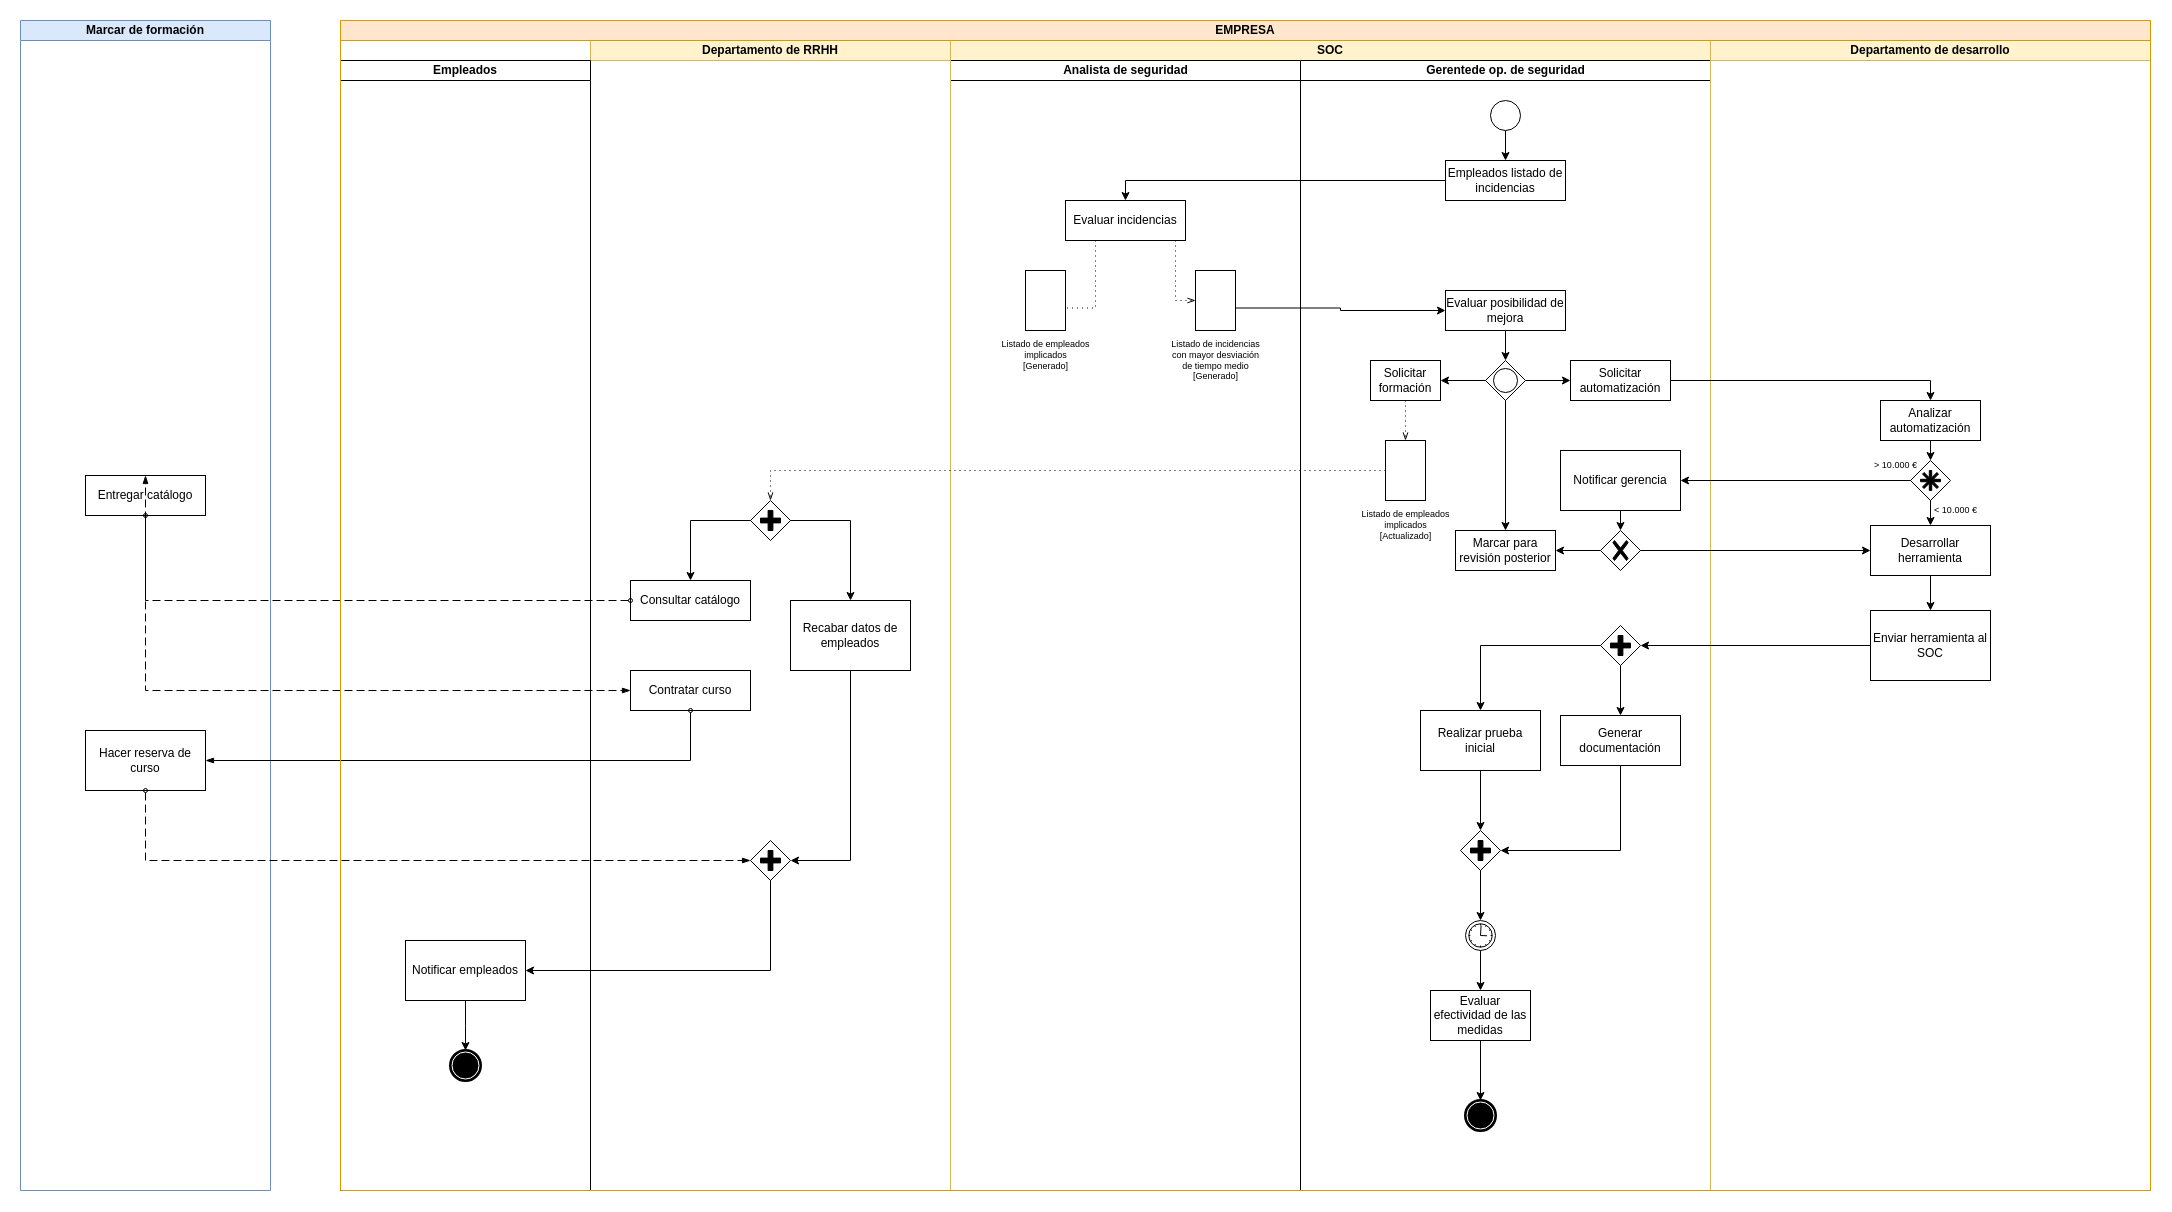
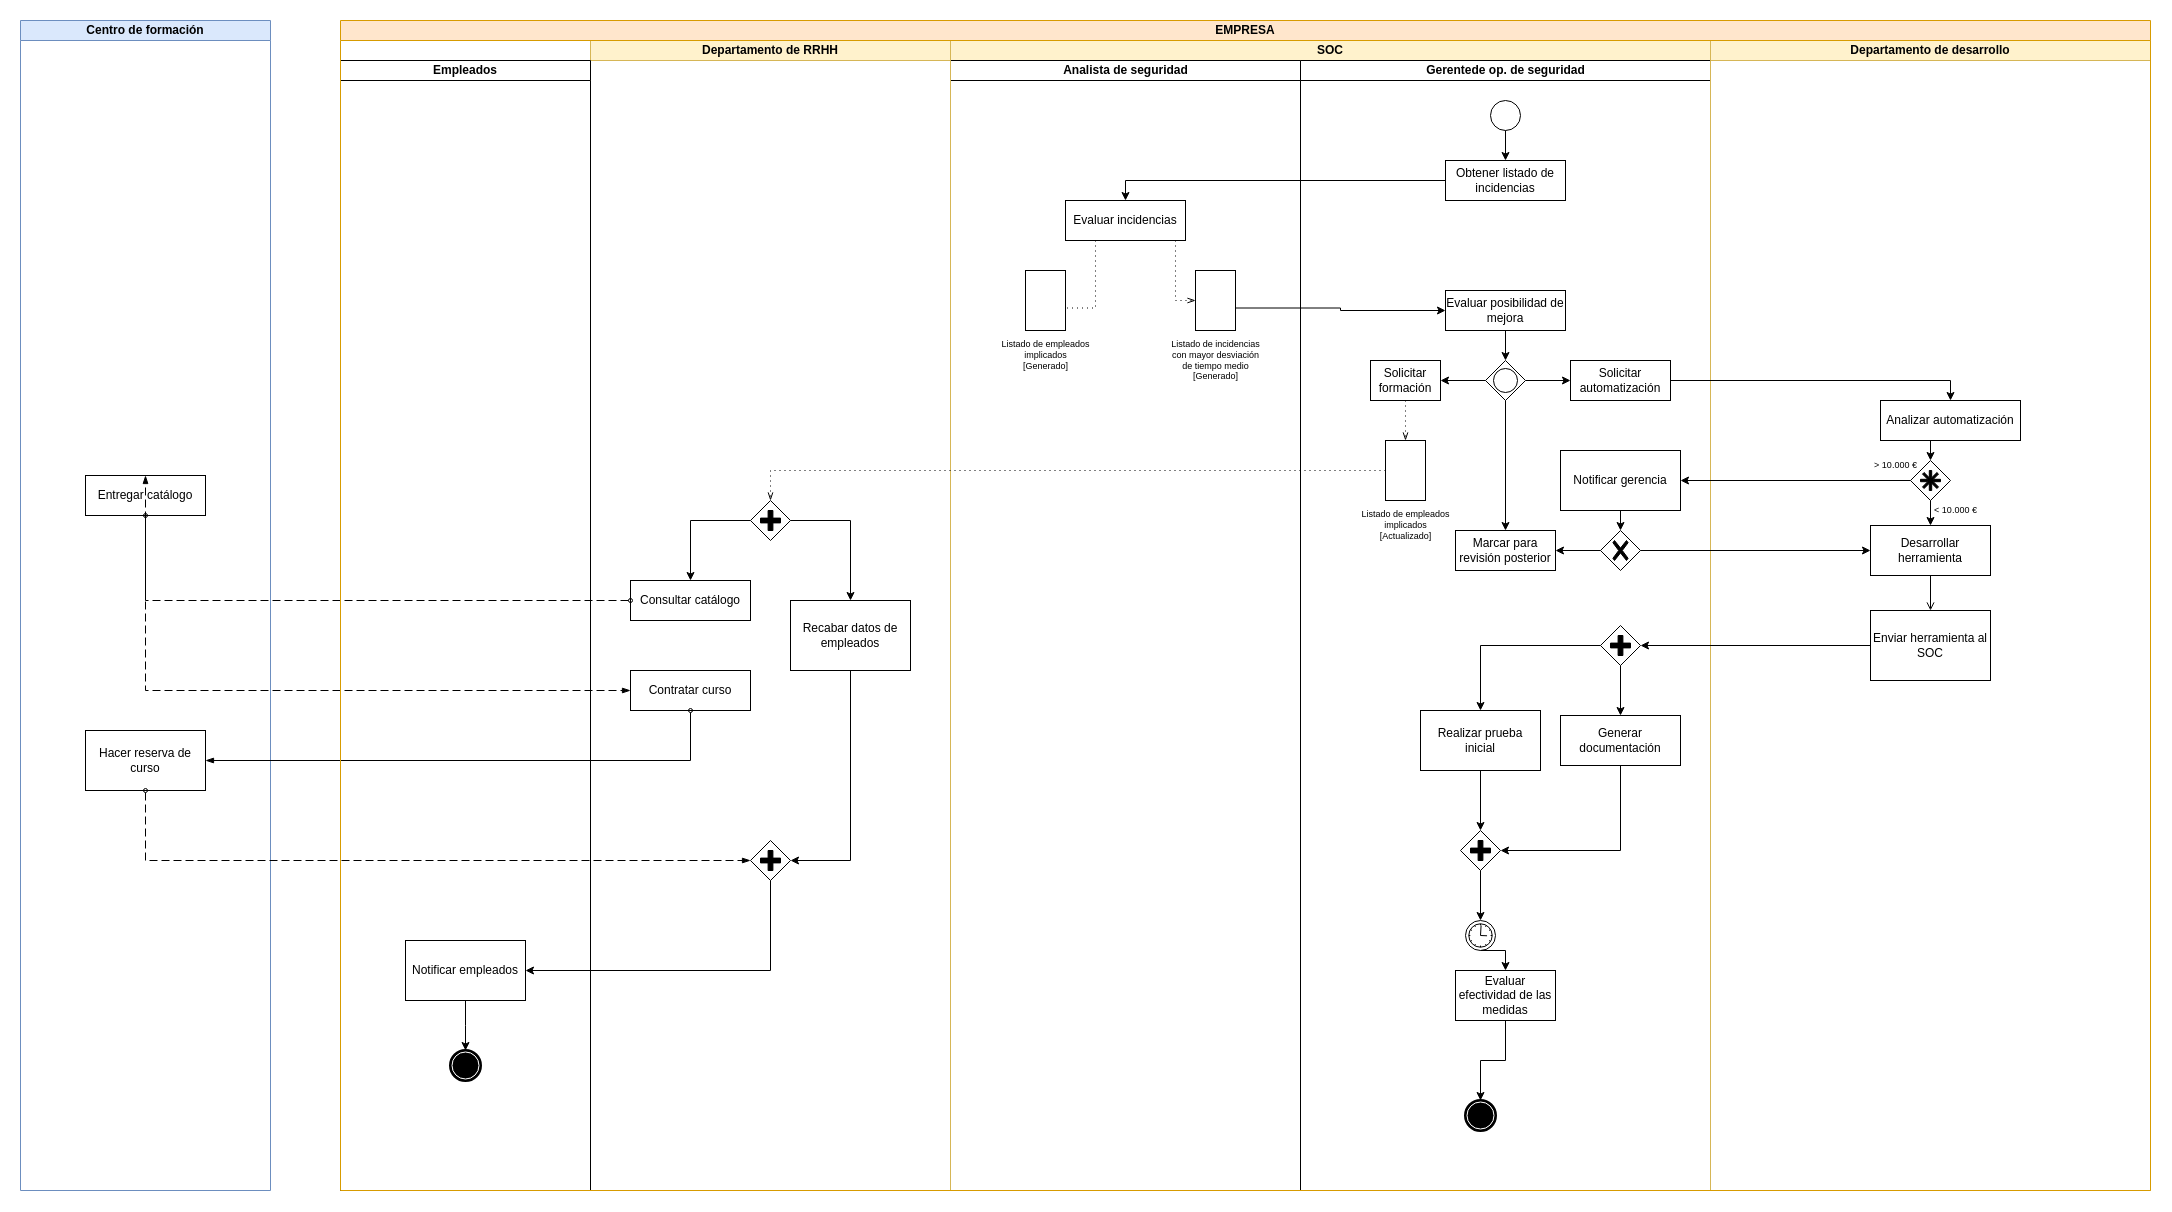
(146, 31) -> (146, 31)
(1506, 181) -> (1506, 181)
(1931, 421) -> (1951, 421)
(1931, 602) -> (1931, 604)
(1481, 1016) -> (1506, 996)
